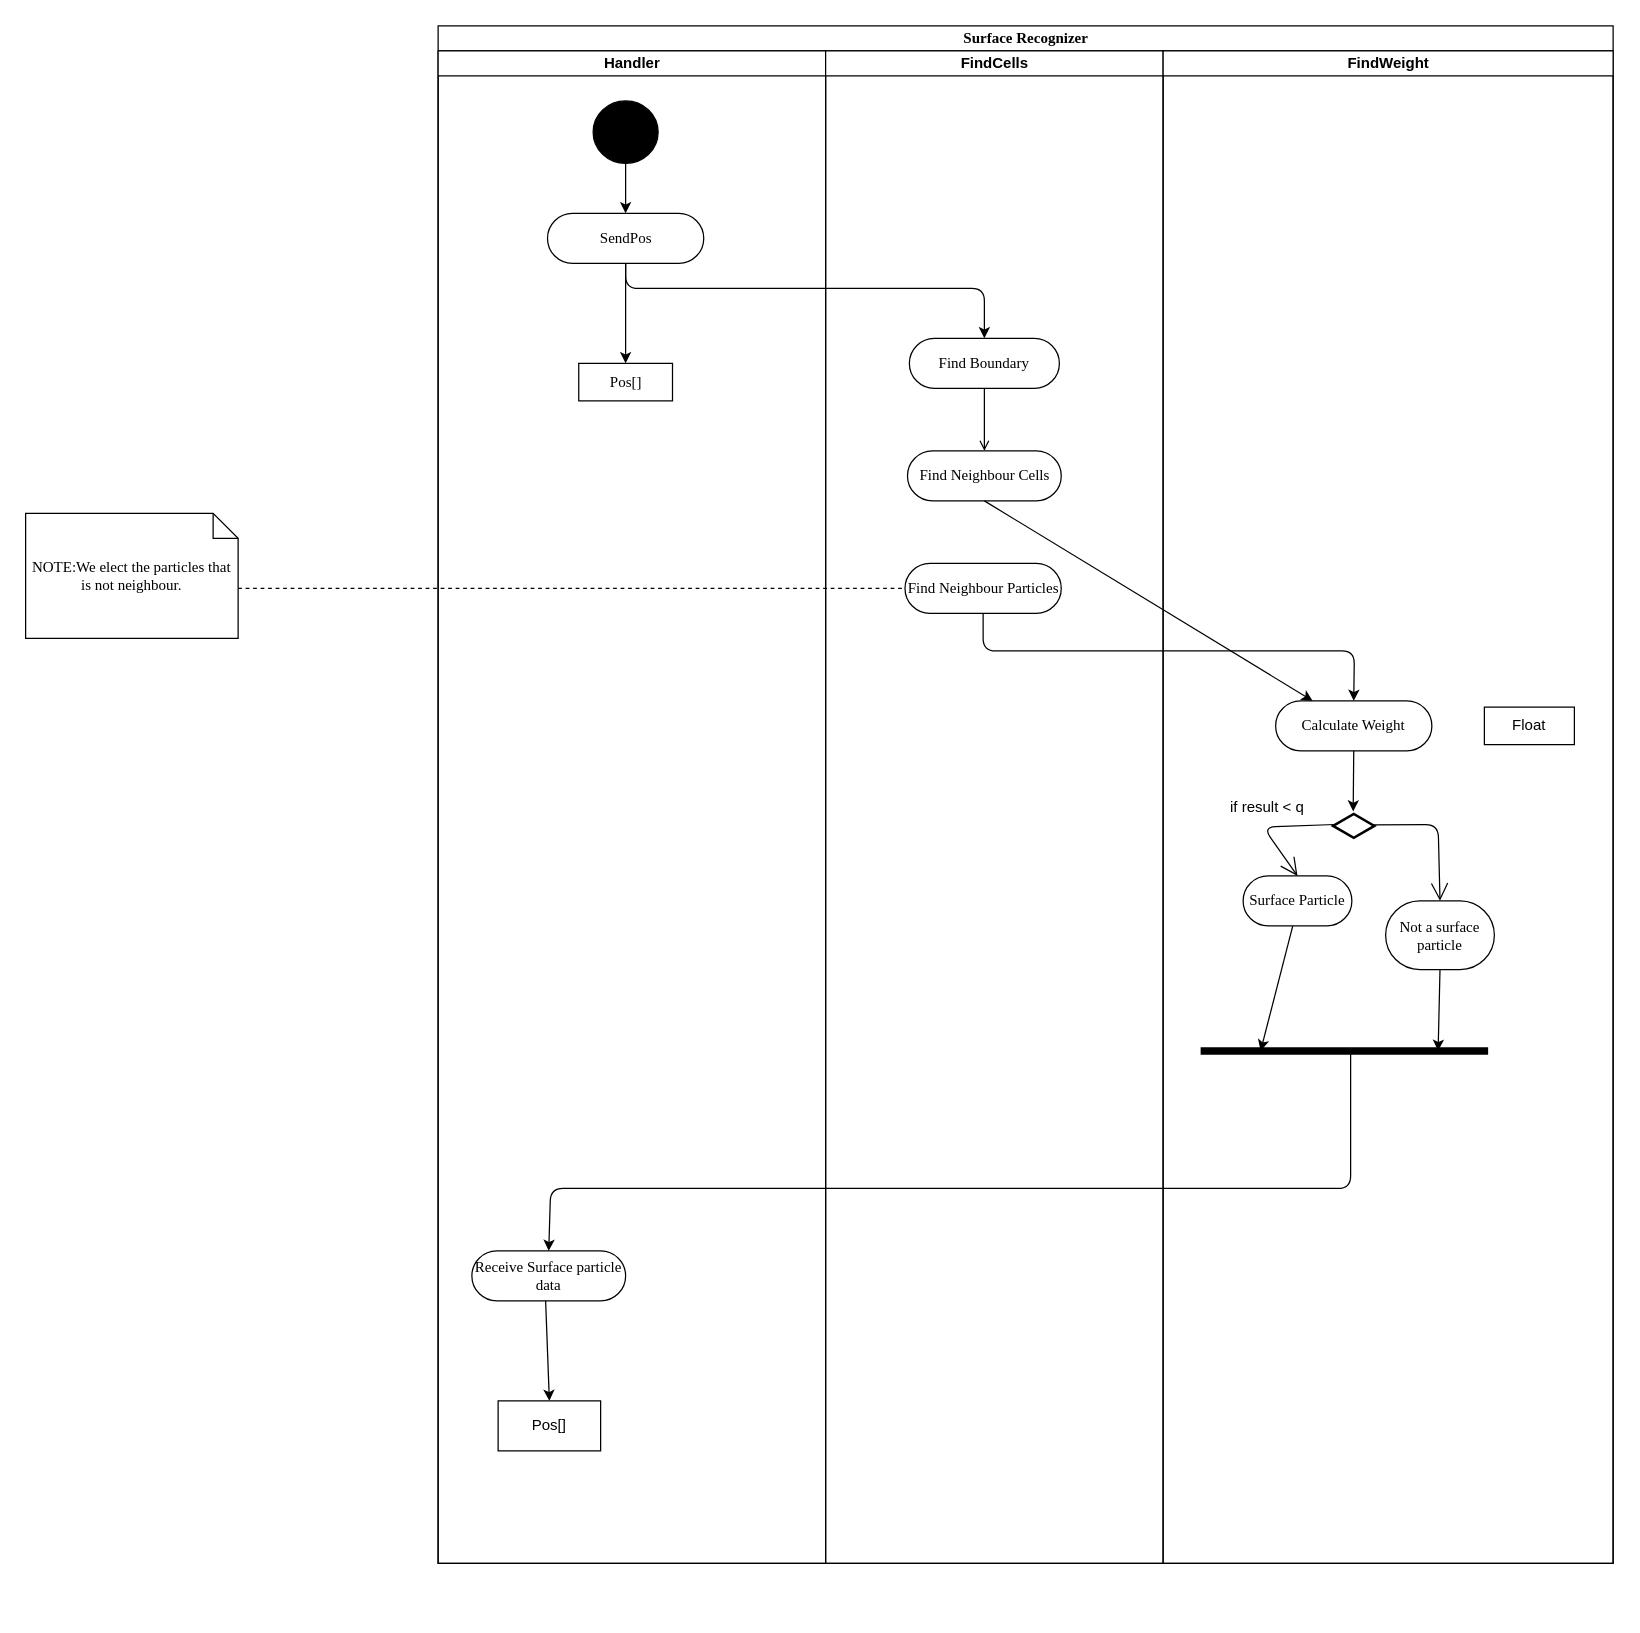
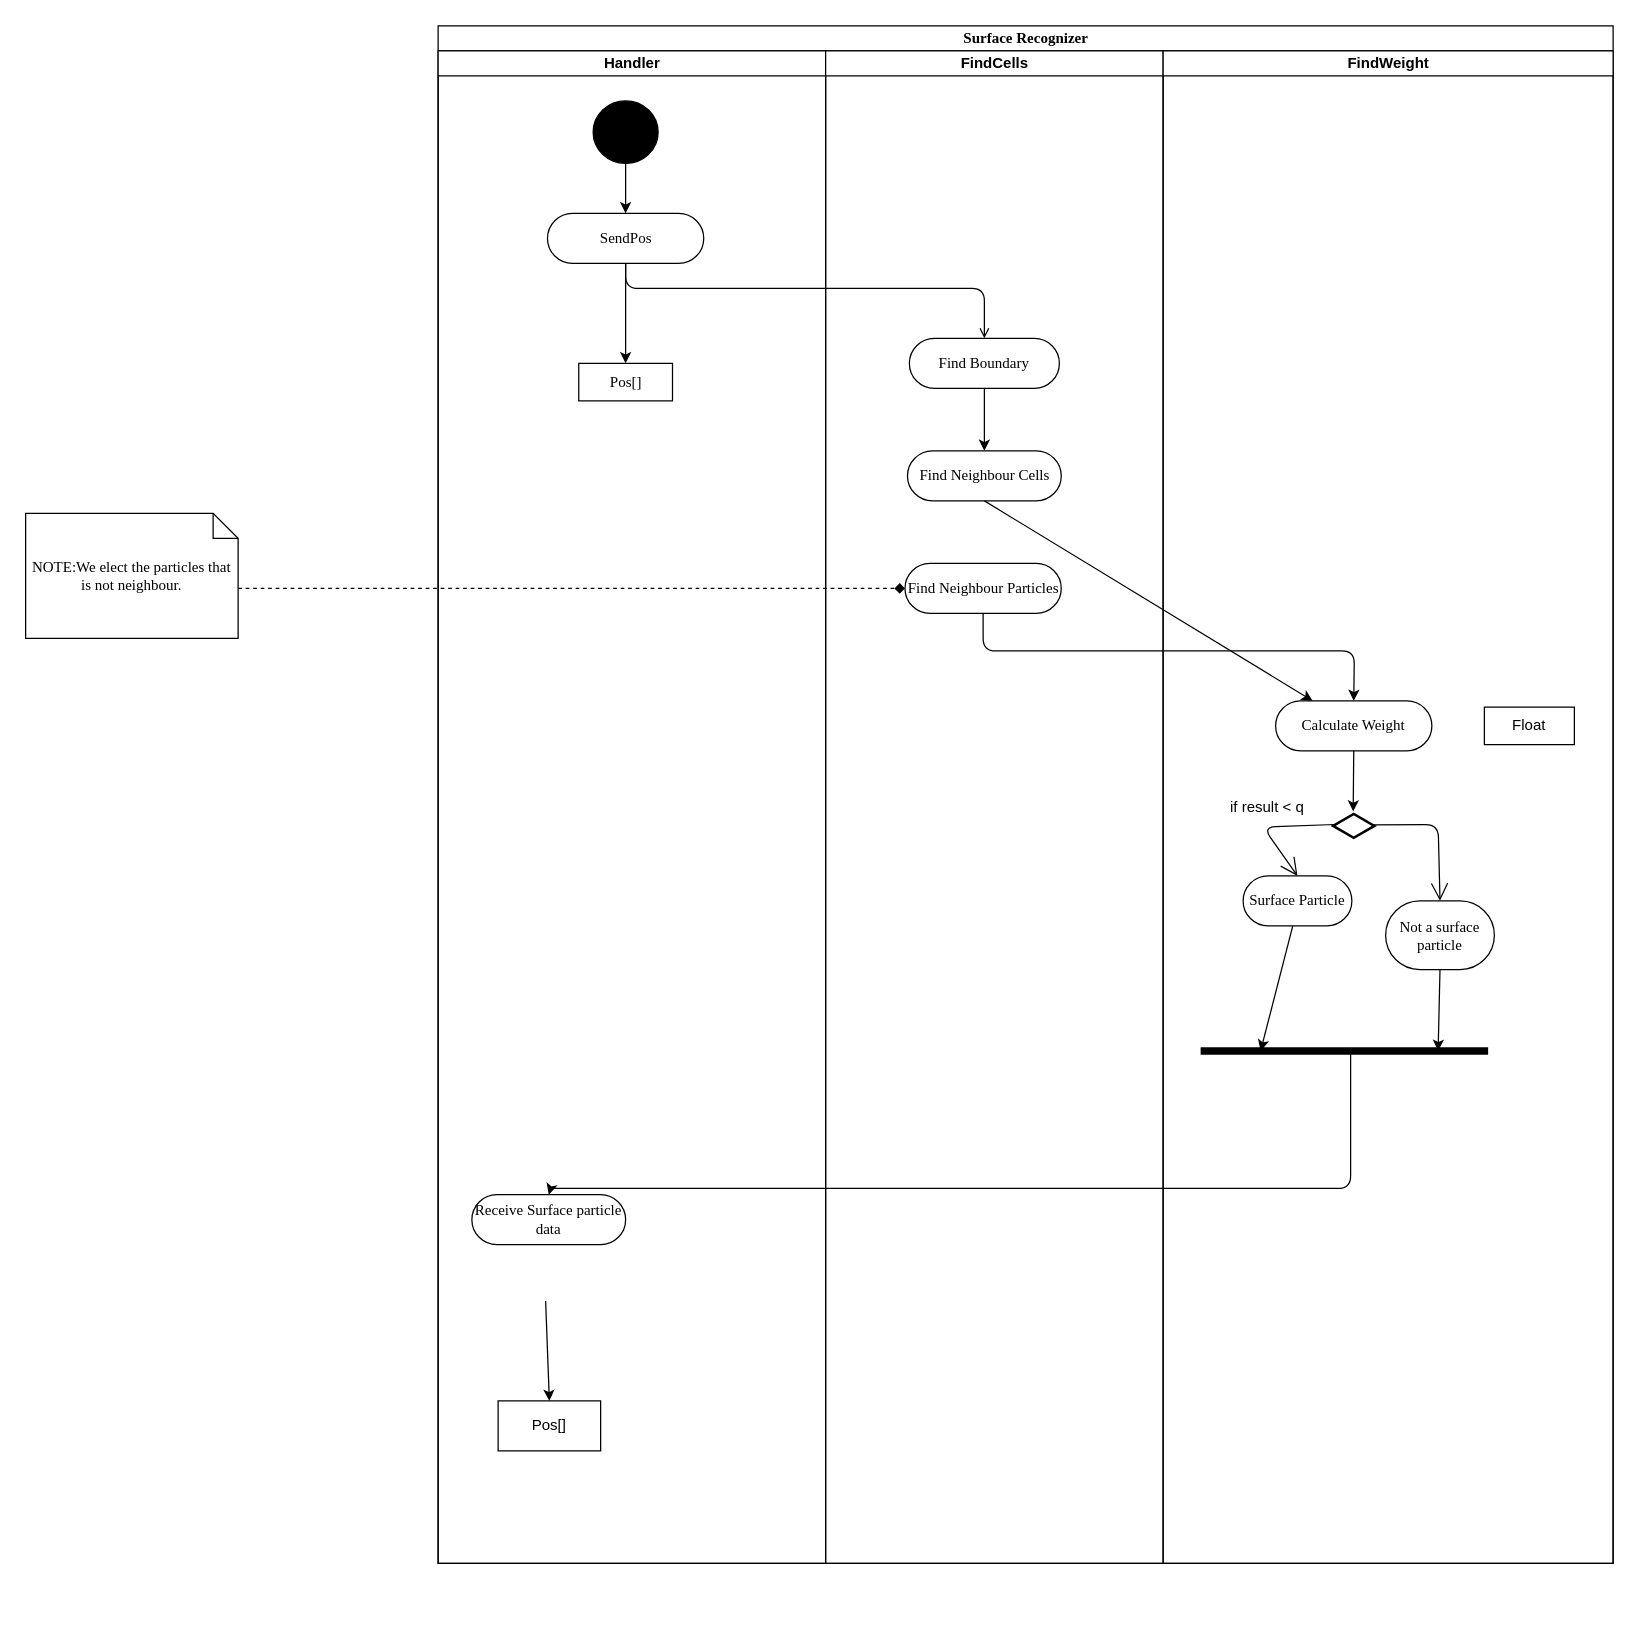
(984, 328) -> (984, 331)
(984, 443) -> (984, 441)
(899, 588) -> (894, 588)
(549, 1276) -> (549, 1219)
